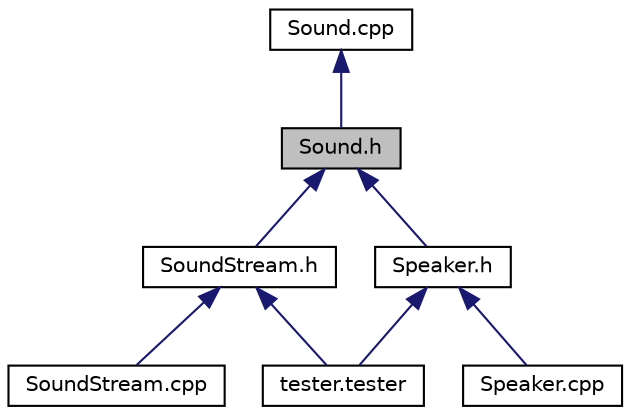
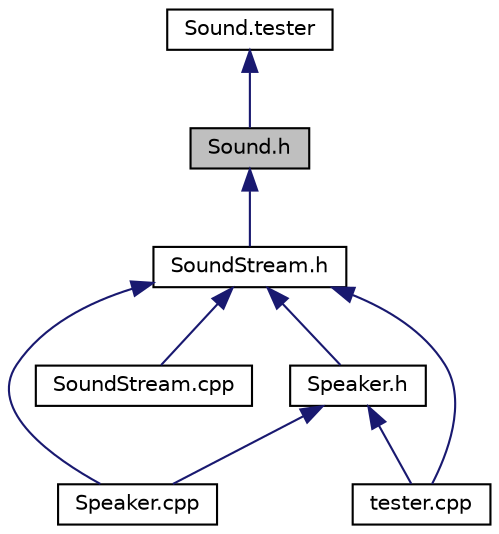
(341, 30) -> (250, 30)
(399, 216) -> (311, 334)
none -> (13, 375)
(343, 386) -> (422, 504)
